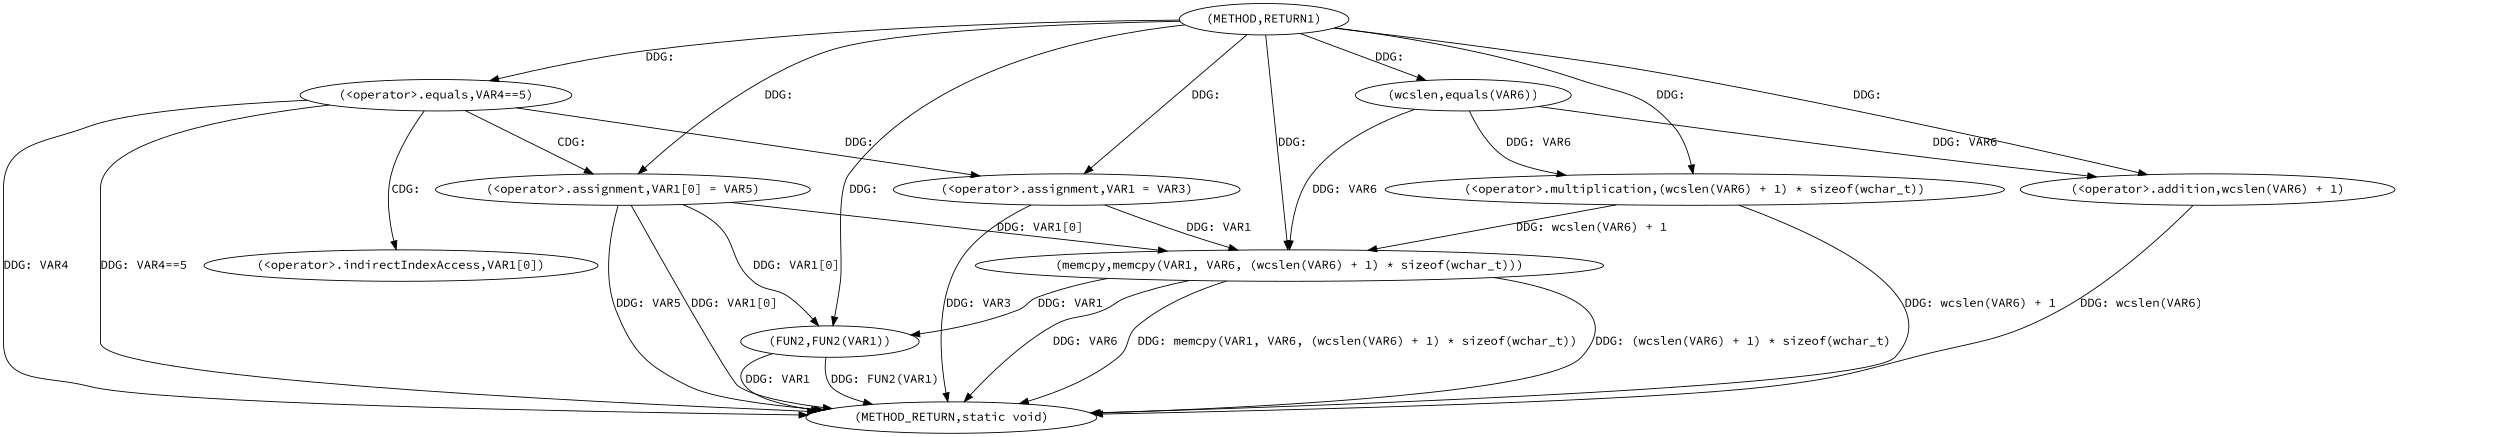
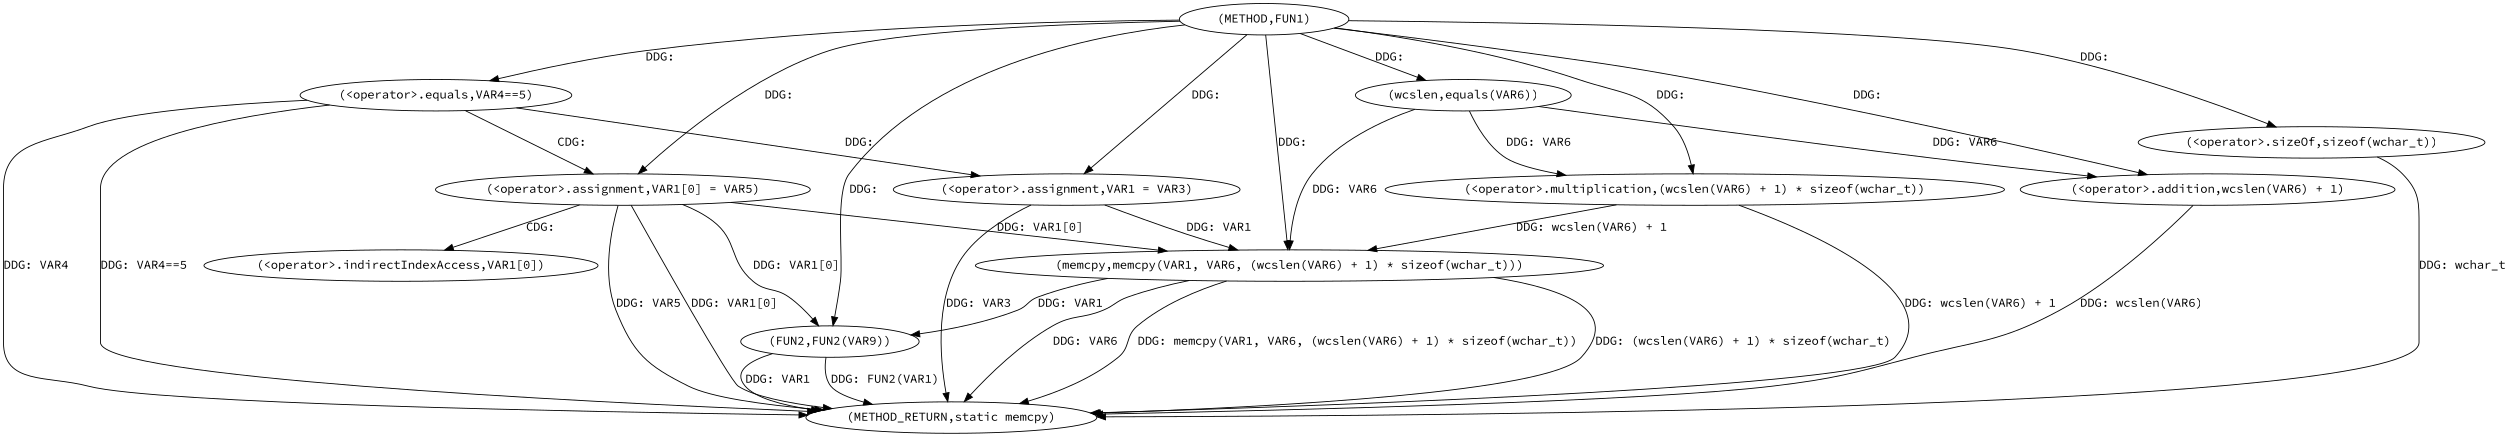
(1264, 19) -> (1264, 19)
none -> (2312, 142)
(392, 172) -> (516, 226)
(830, 342) -> (830, 342)
(951, 418) -> (951, 418)
